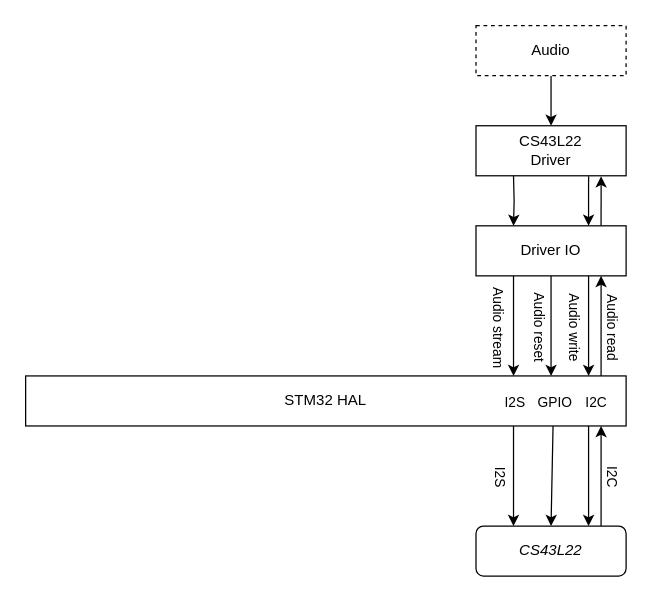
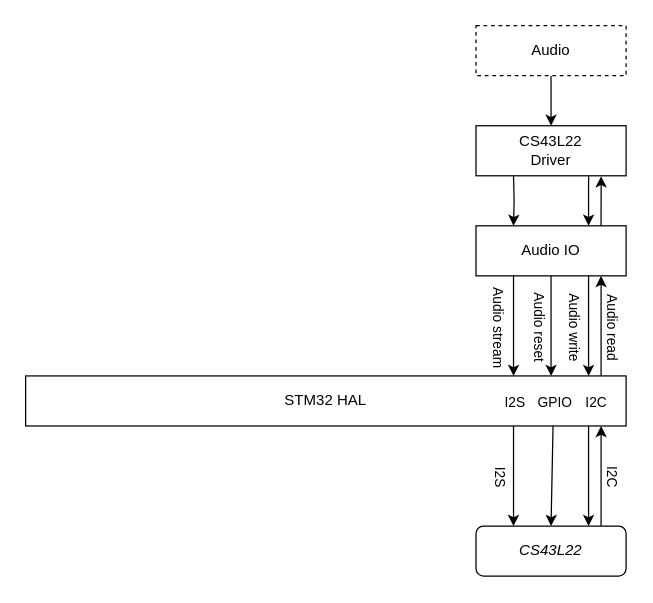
(551, 251) -> (551, 251)
